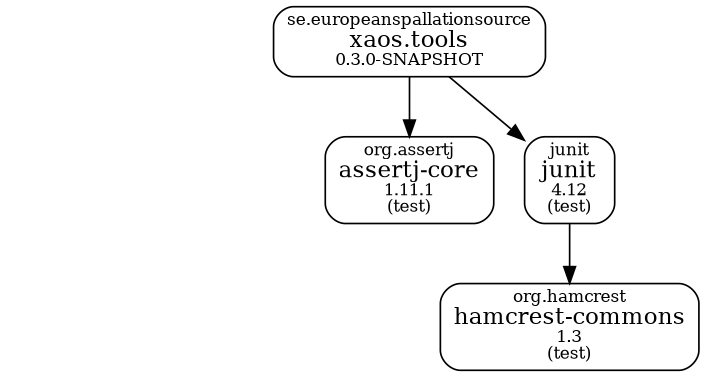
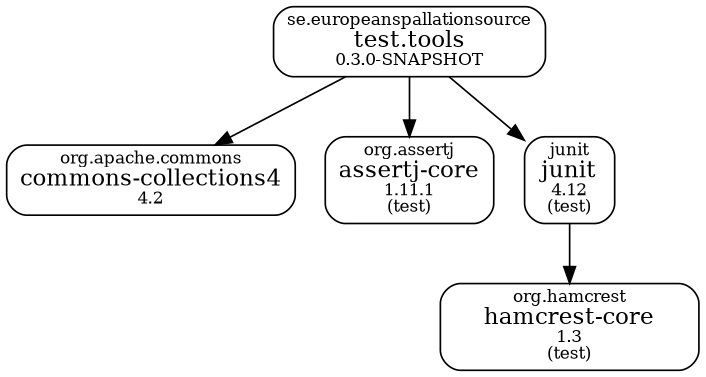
(410, 40) -> (410, 40)
none -> (151, 180)
(570, 317) -> (570, 317)
